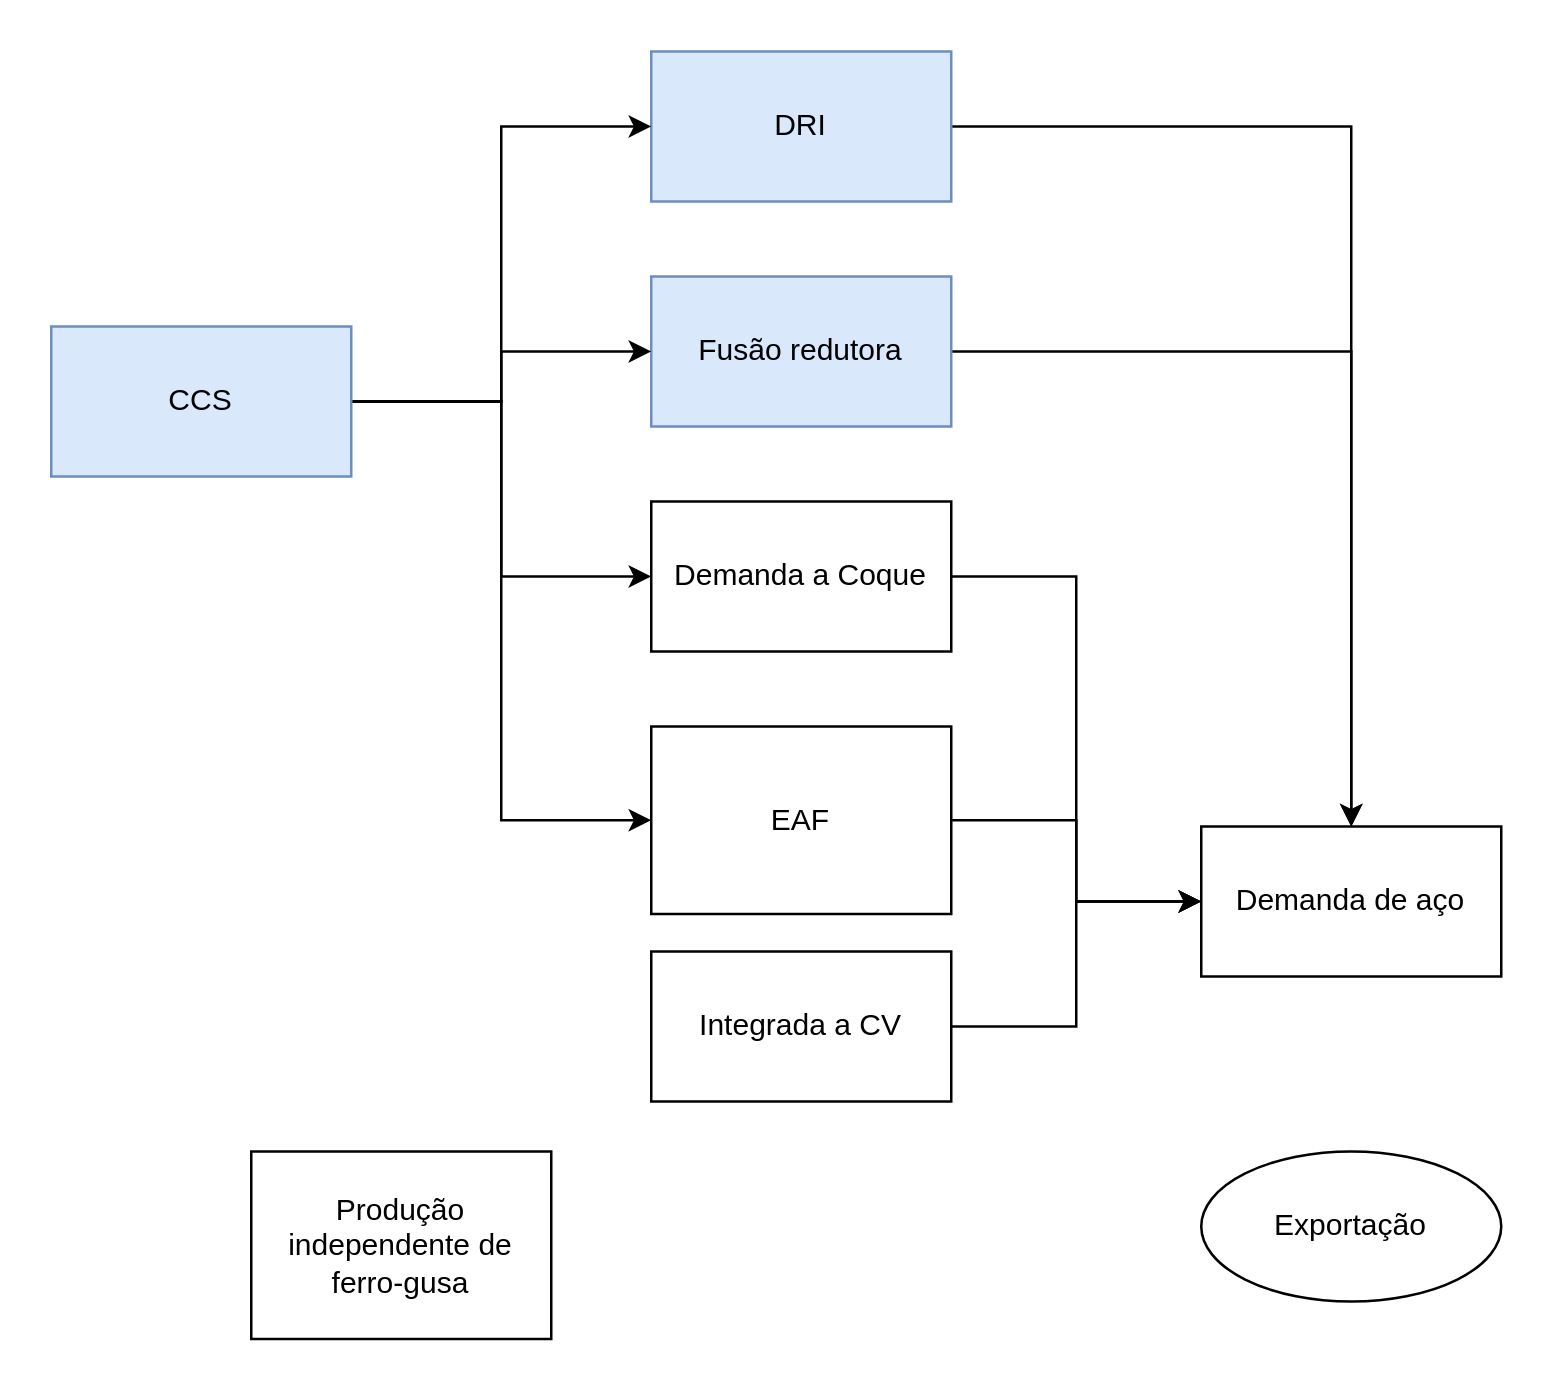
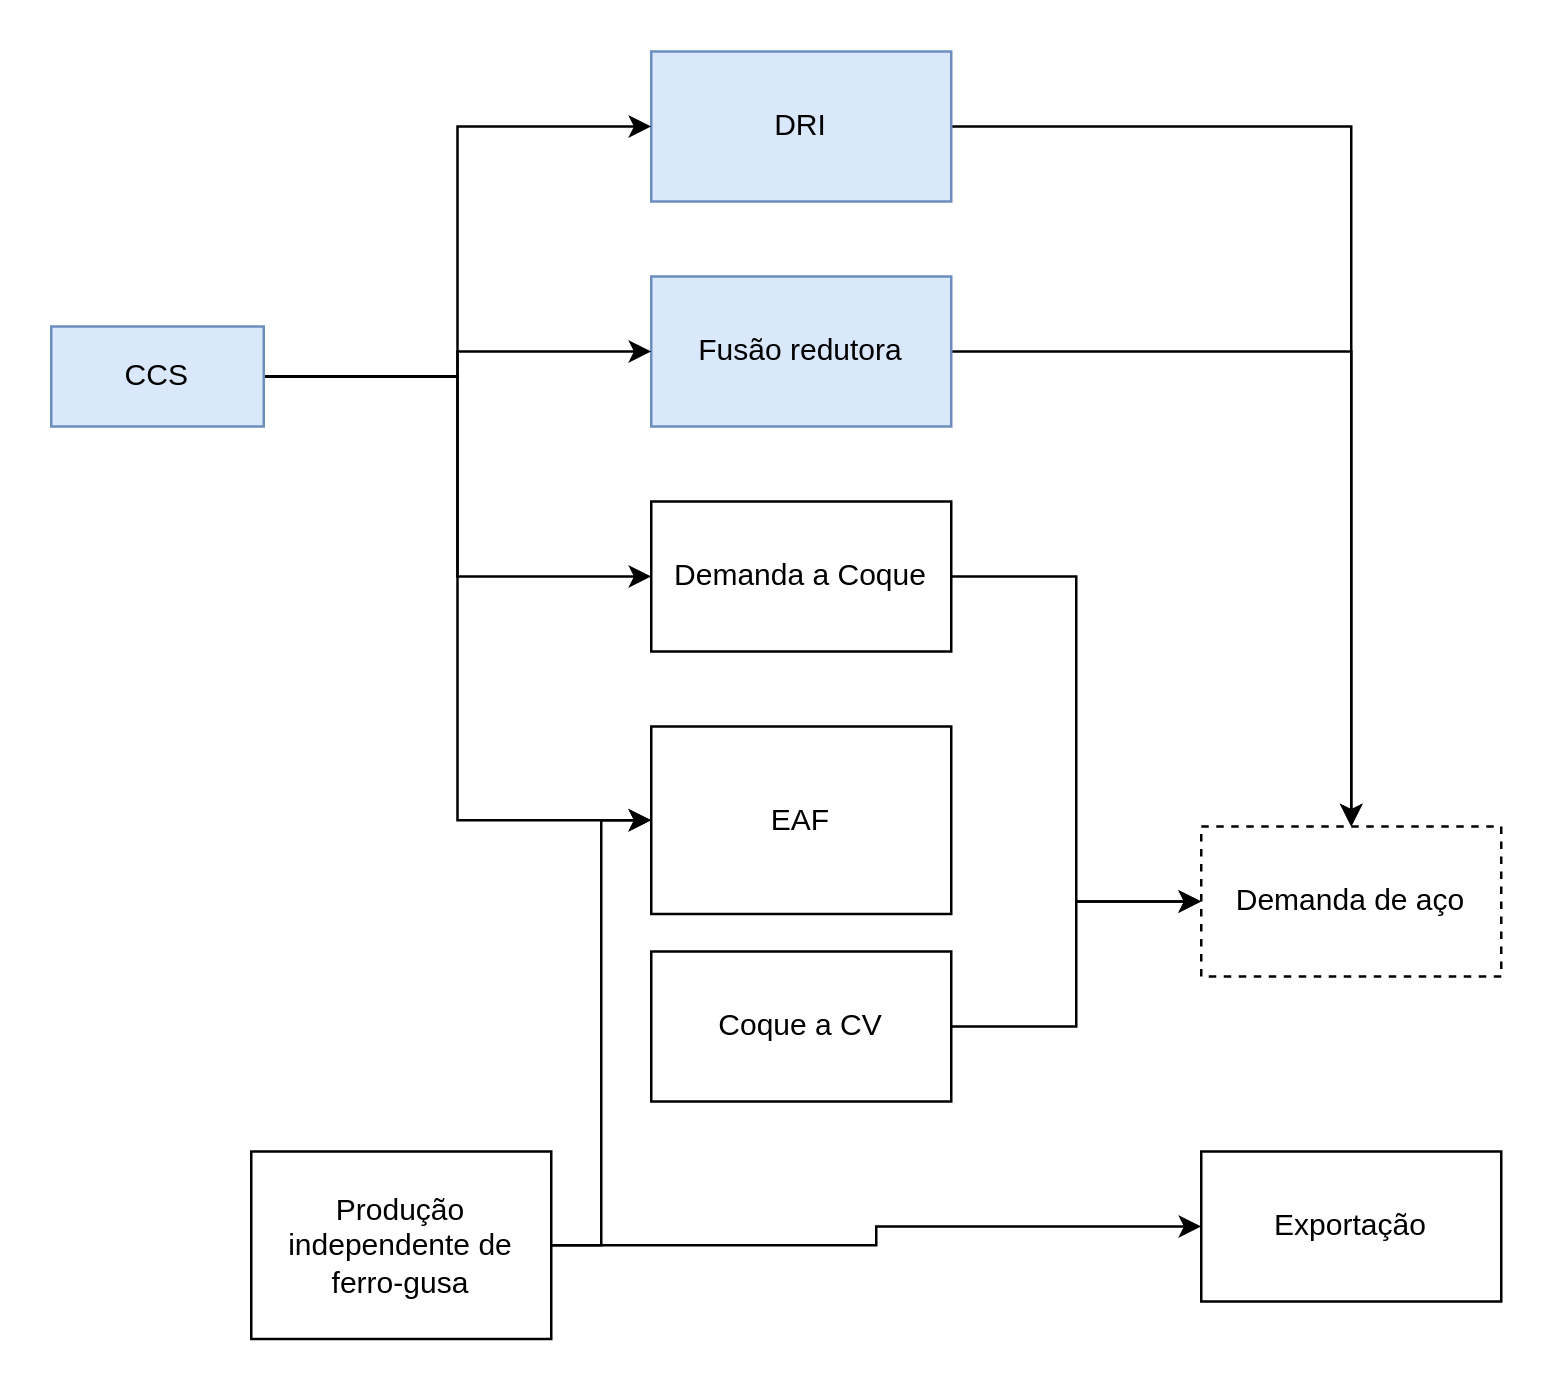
(201, 401) -> (158, 376)
(1011, 820) -> none
(1351, 901) -> (1351, 901)
(801, 1026) -> (801, 1026)
none -> (601, 1033)
none -> (886, 1226)
(1351, 1226) -> (1351, 1226)
